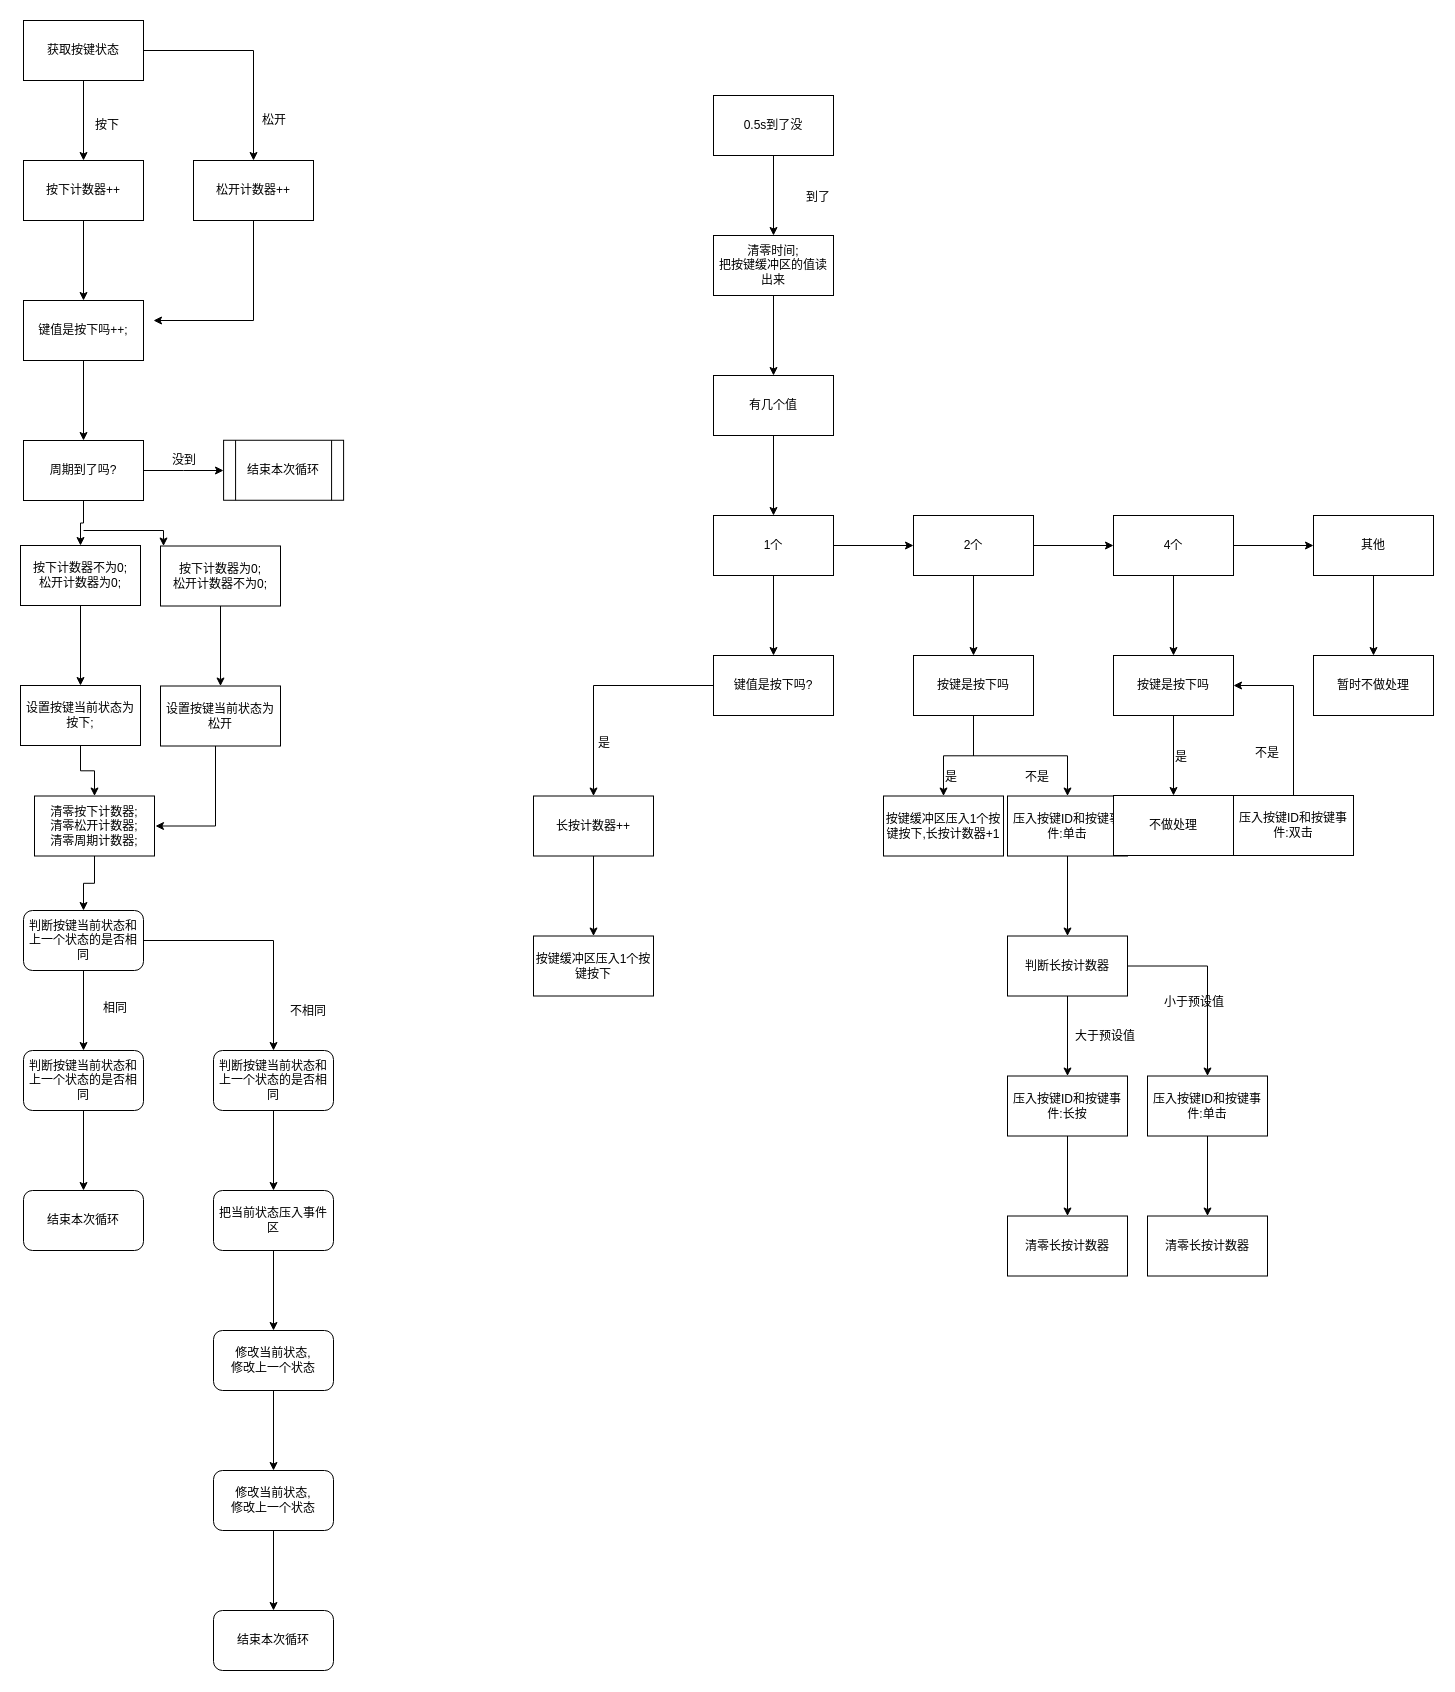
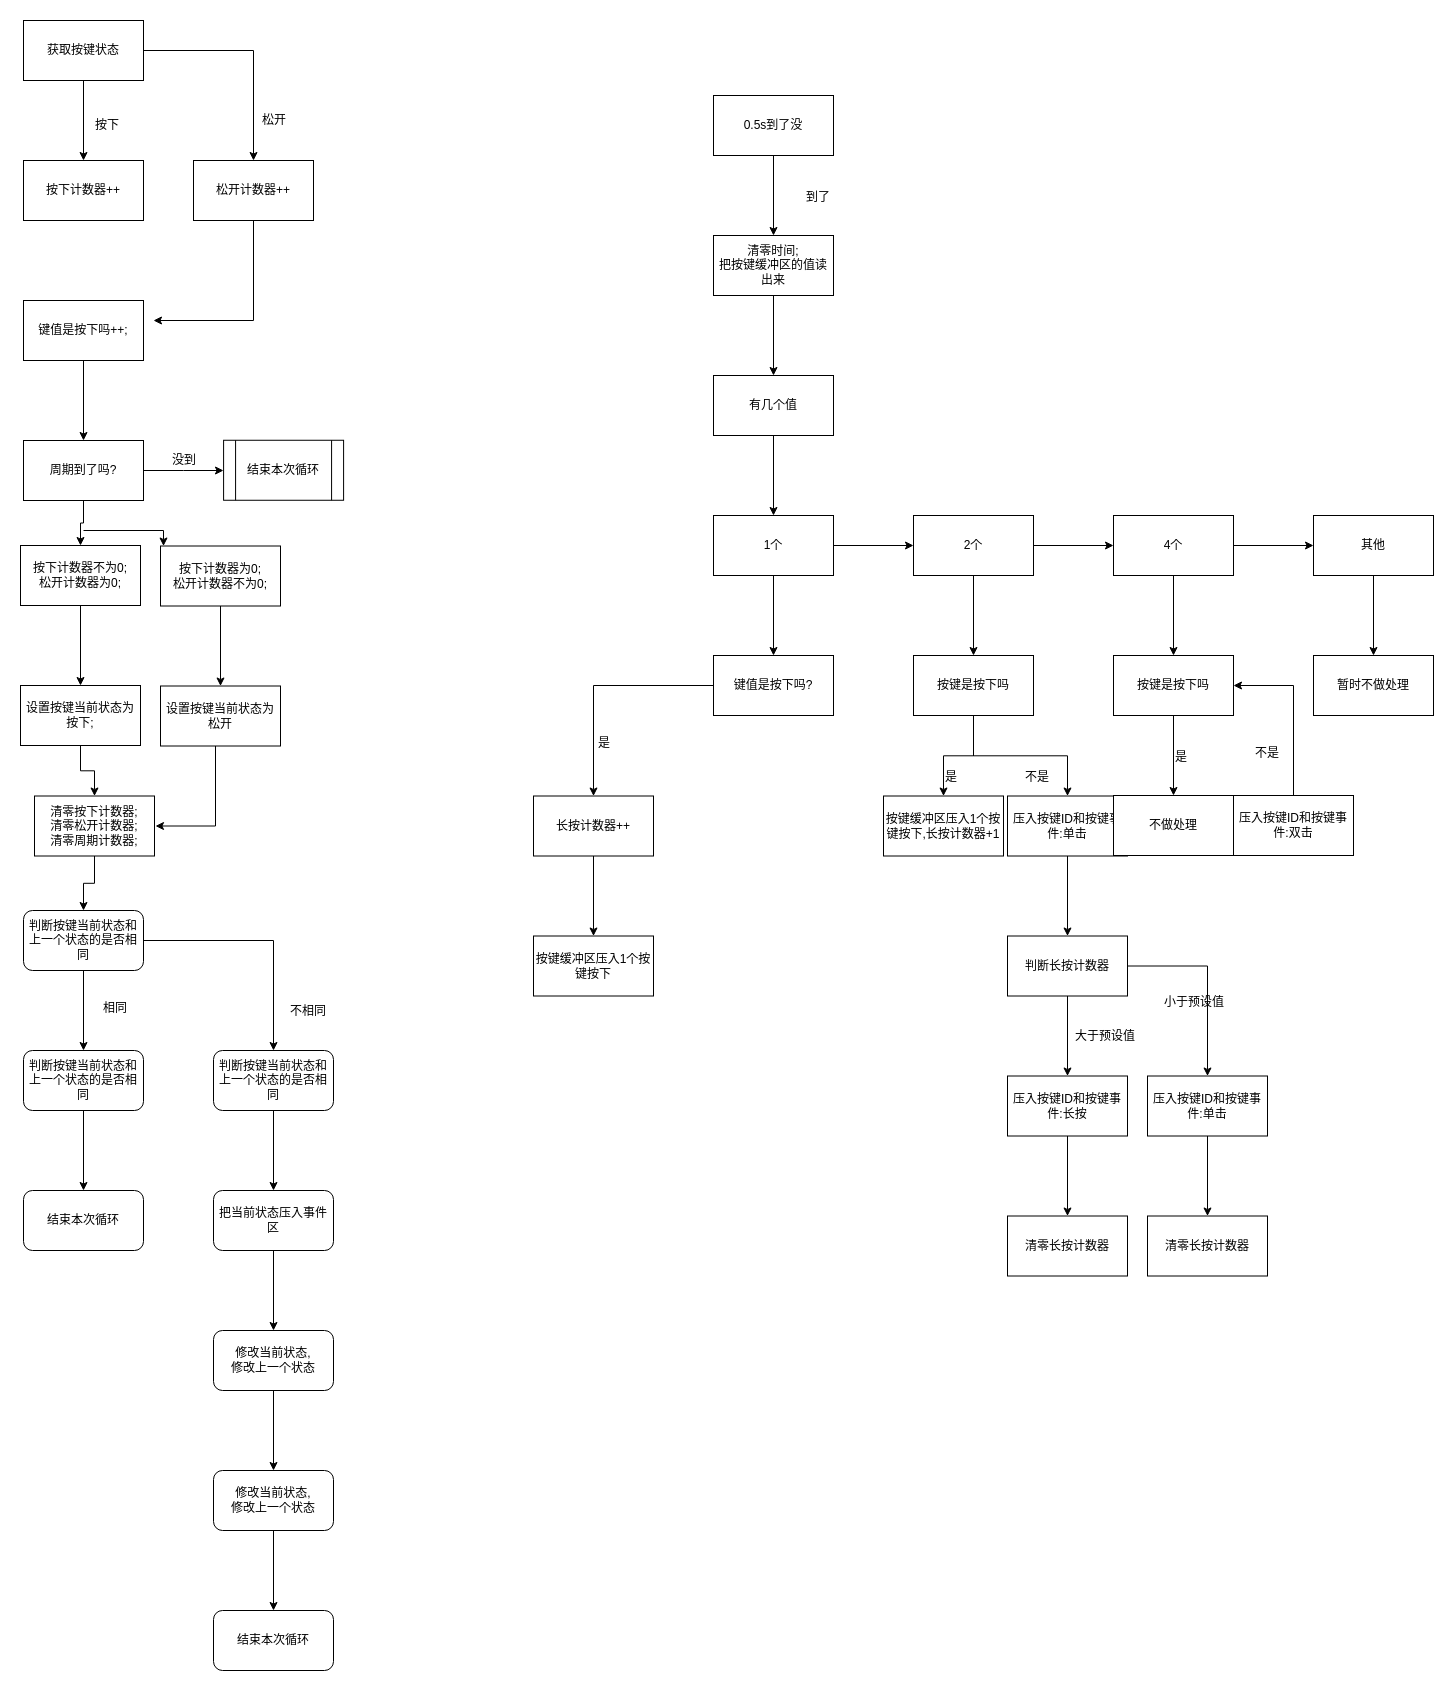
(84, 257) -> none
